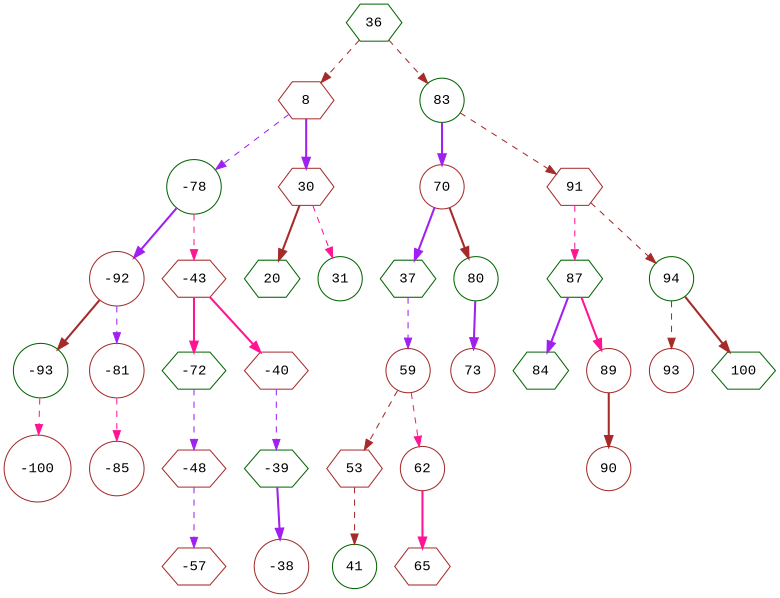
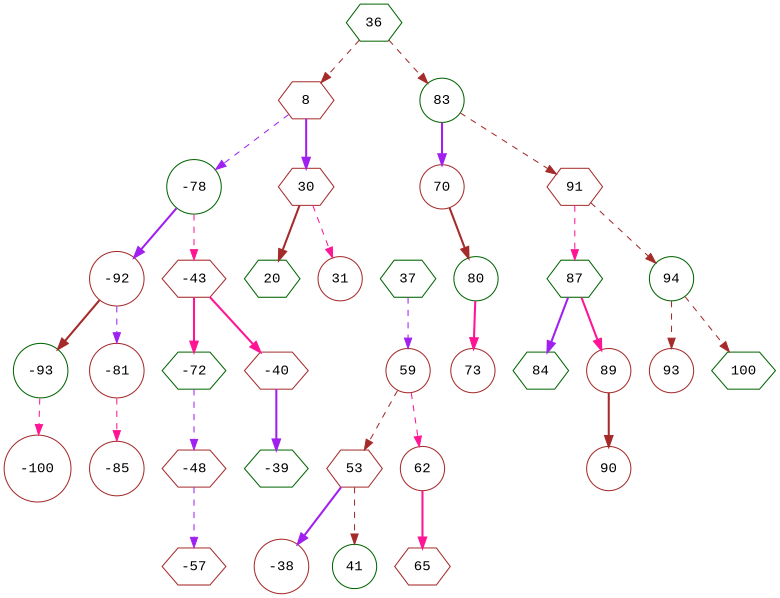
(426, 229) -> none
(340, 279) -> (340, 279)
(475, 320) -> (475, 320)
(704, 320) -> (704, 320)
(276, 414) -> (276, 414)
(278, 508) -> (323, 511)
